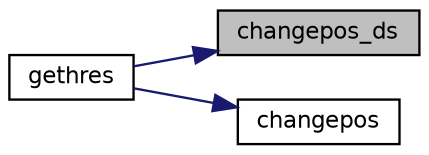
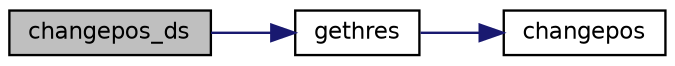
(164, 61) -> (241, 33)
